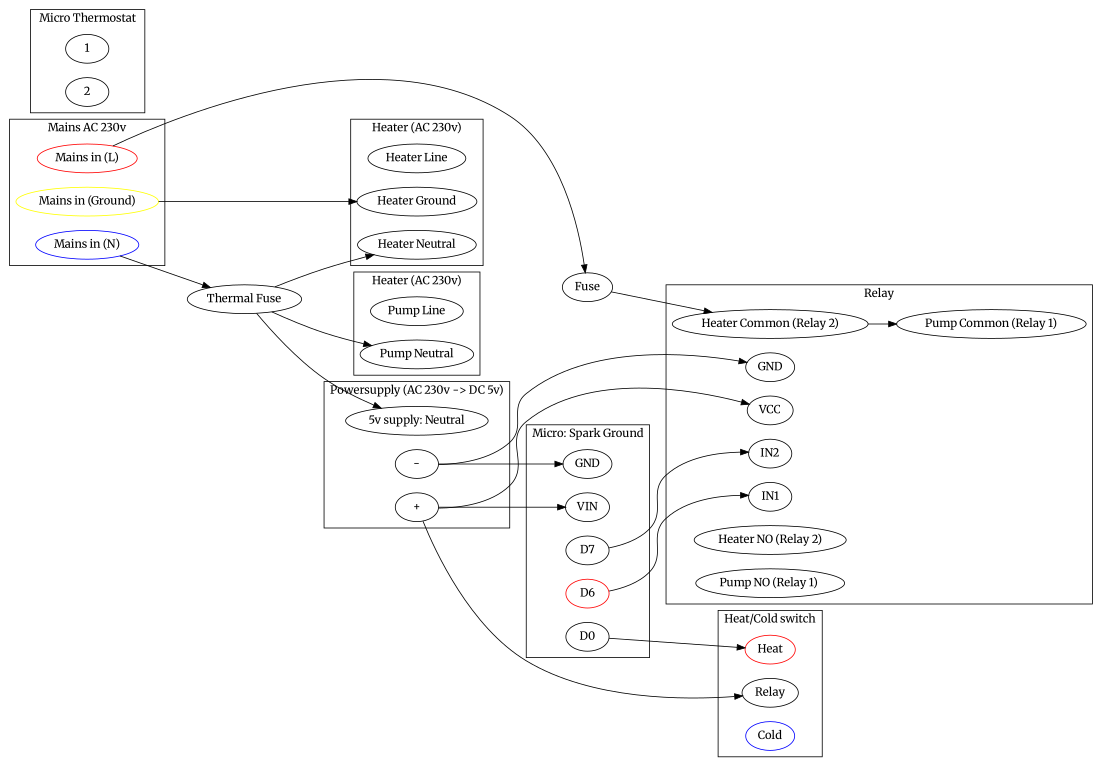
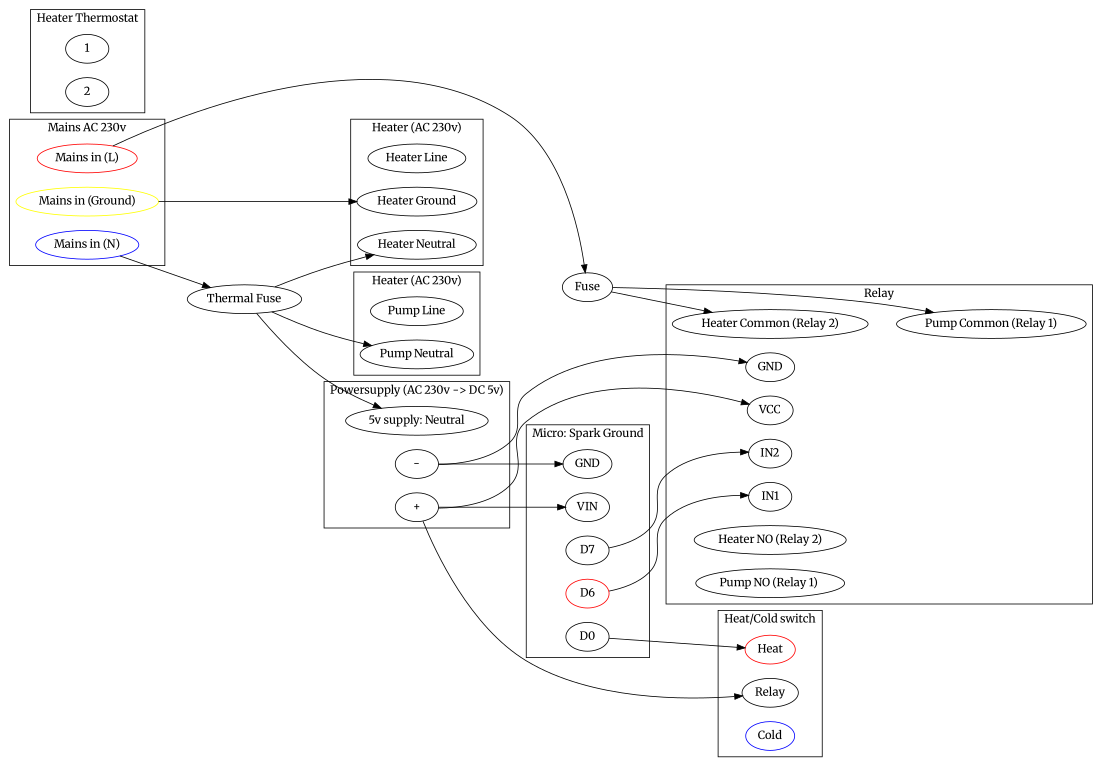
(88, 19) -> (88, 19)
(878, 324) -> (770, 294)
